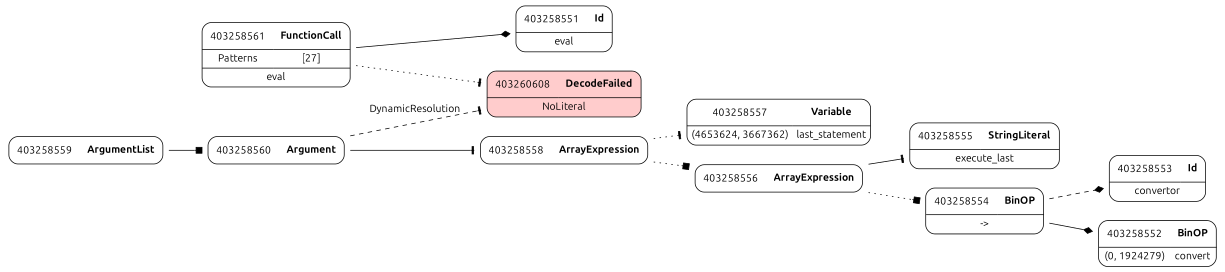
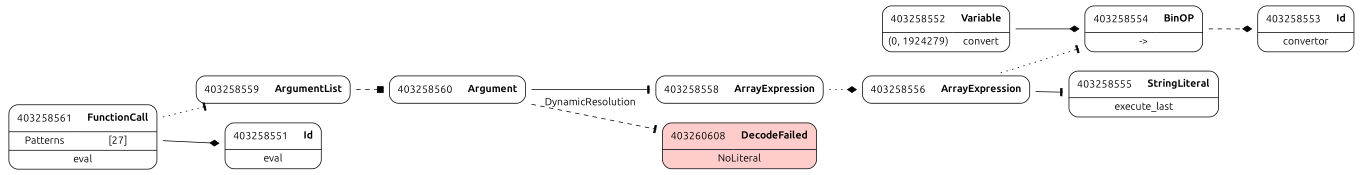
(417, 74) -> (183, 112)
(779, 122) -> none
(182, 150) -> (366, 90)
(668, 164) -> (838, 90)
(890, 196) -> (1038, 61)
(1066, 226) -> (1043, 29)
(1193, 233) -> (981, 19)
